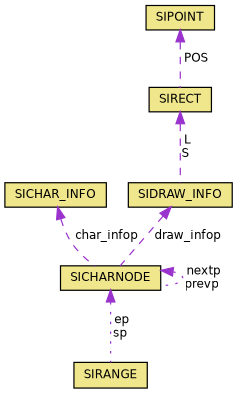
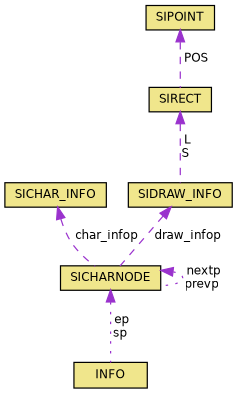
(111, 375) -> (111, 375)
